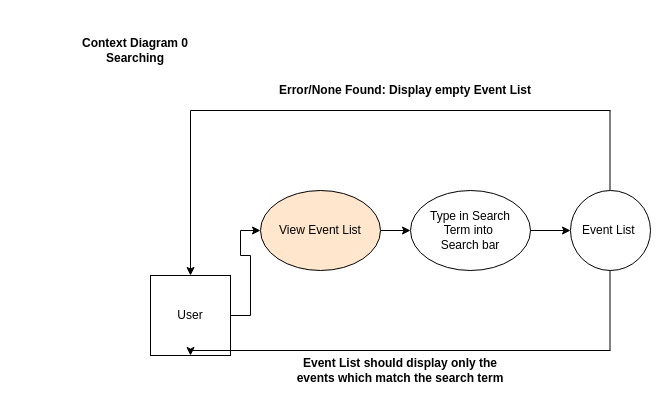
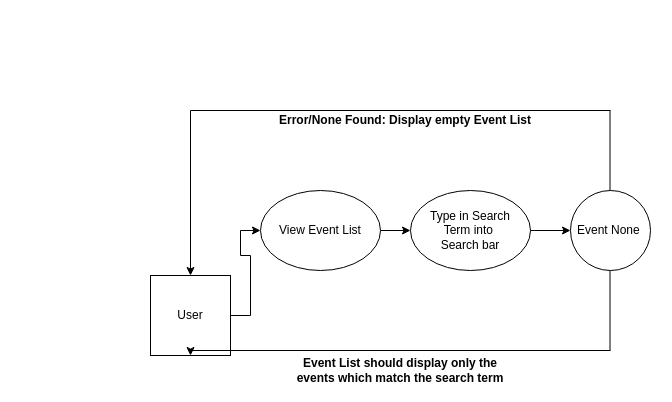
(136, 51) -> none
(406, 91) -> (406, 121)
(321, 231) -> (321, 231)
(611, 231) -> (611, 231)
